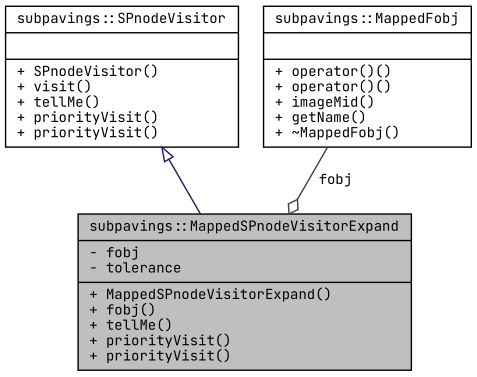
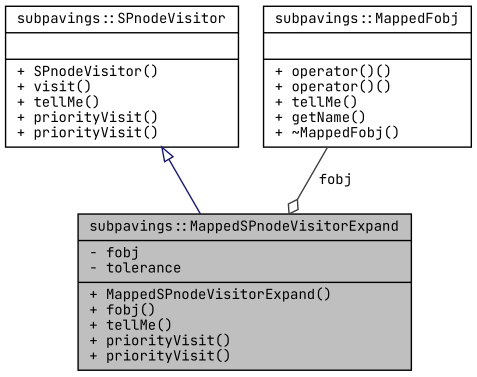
(326, 102) -> (317, 102)
